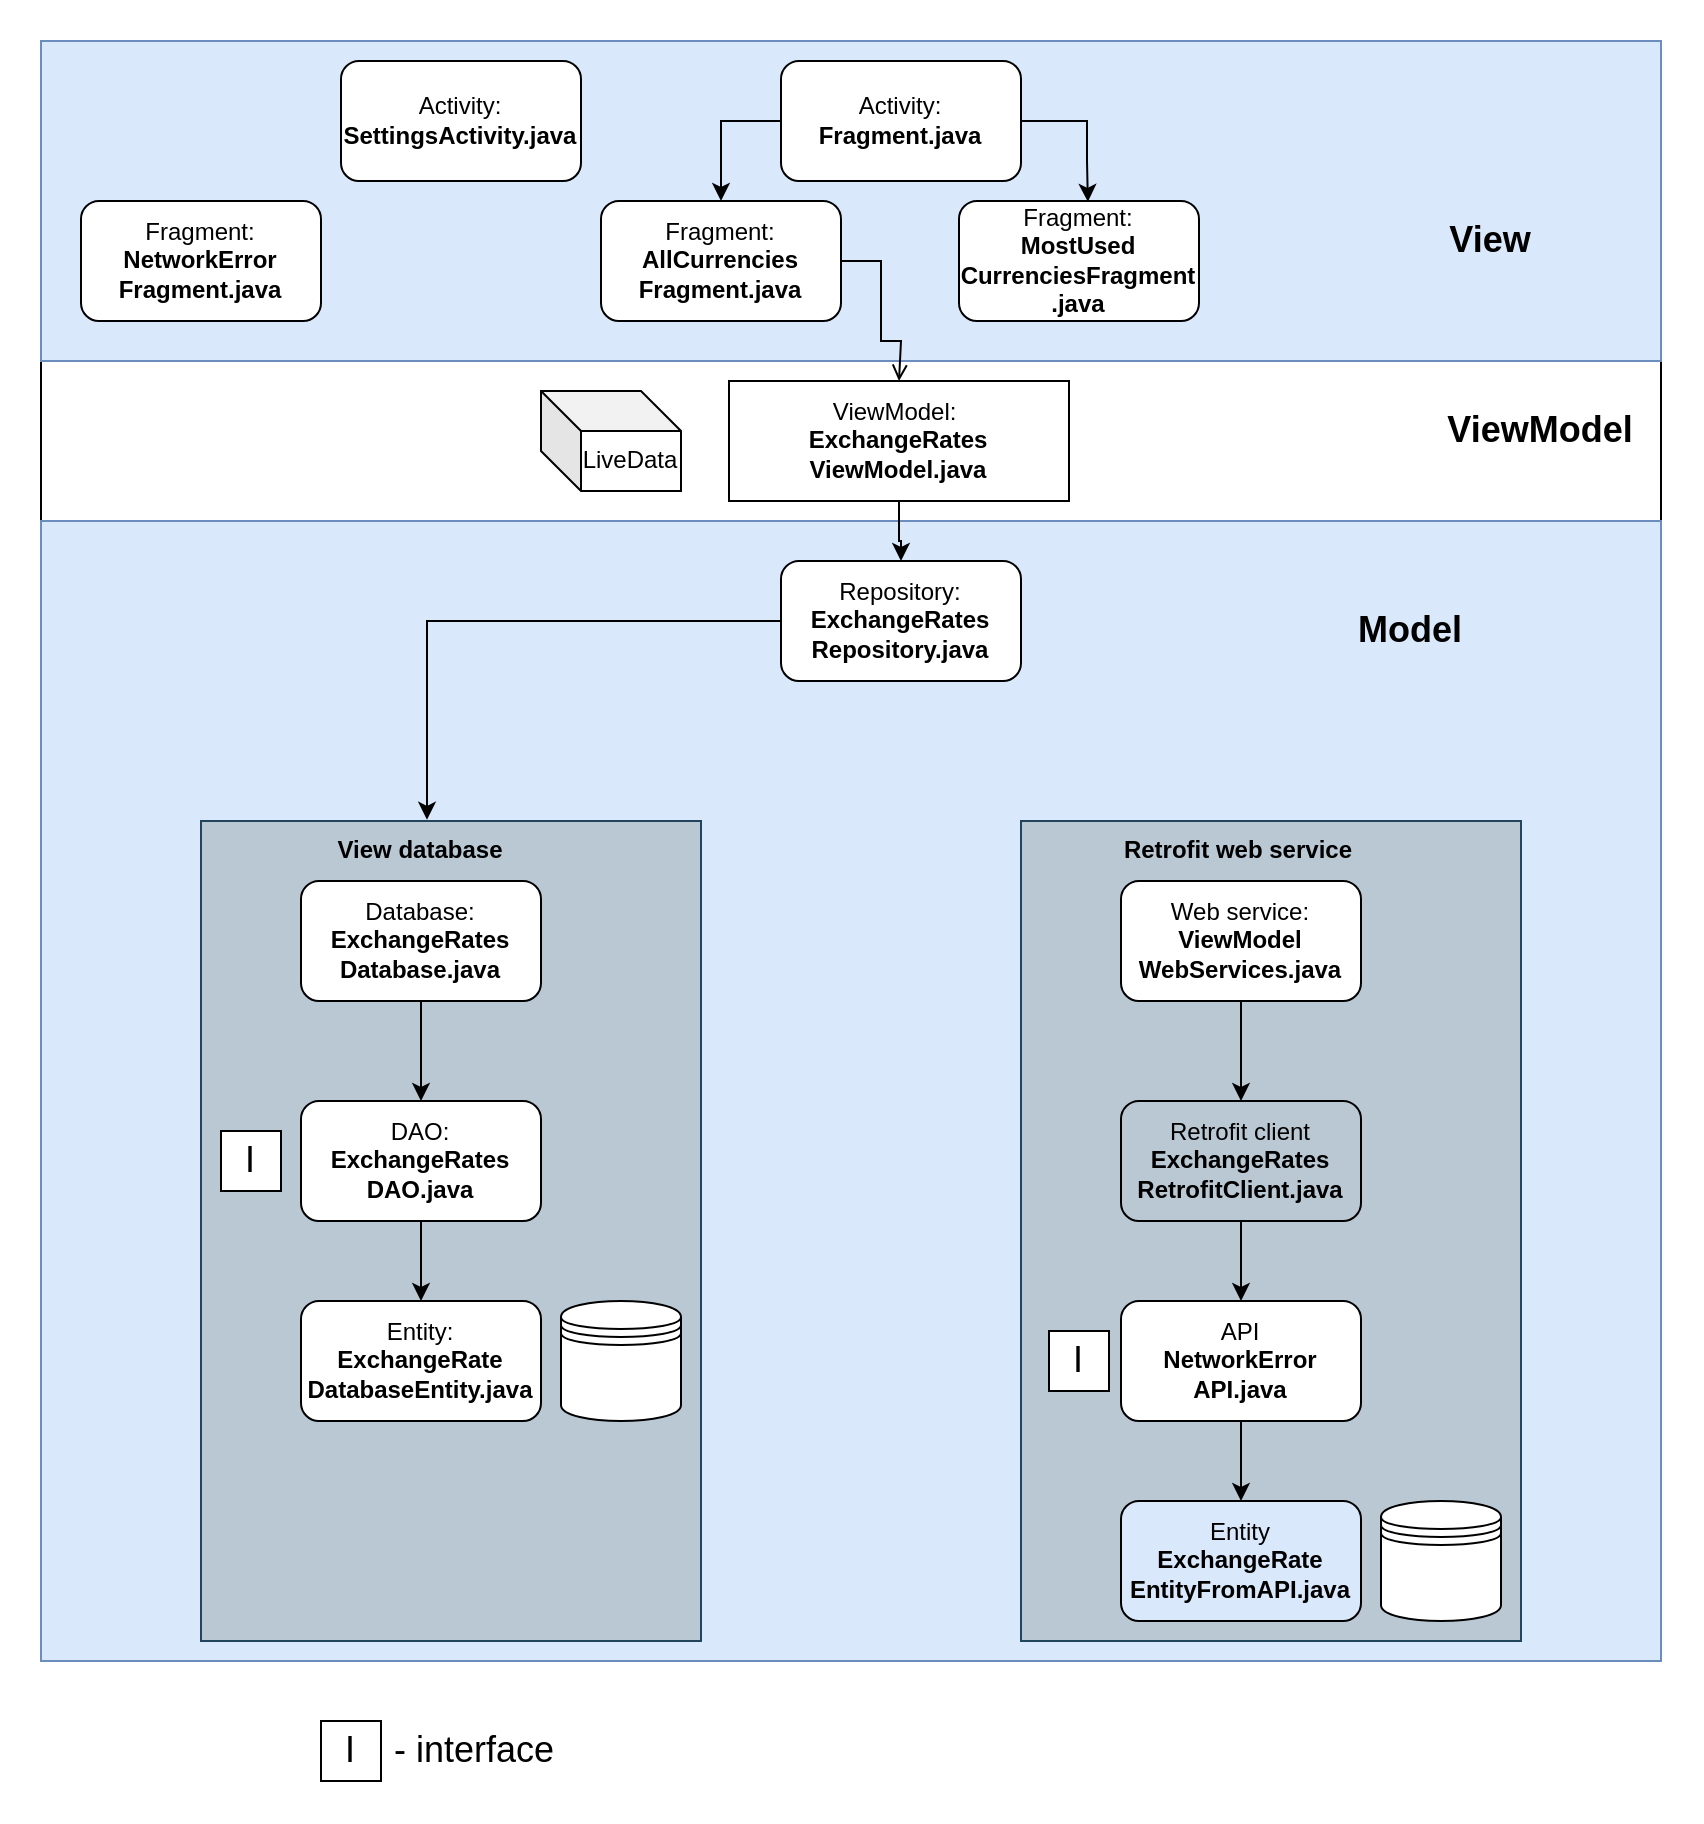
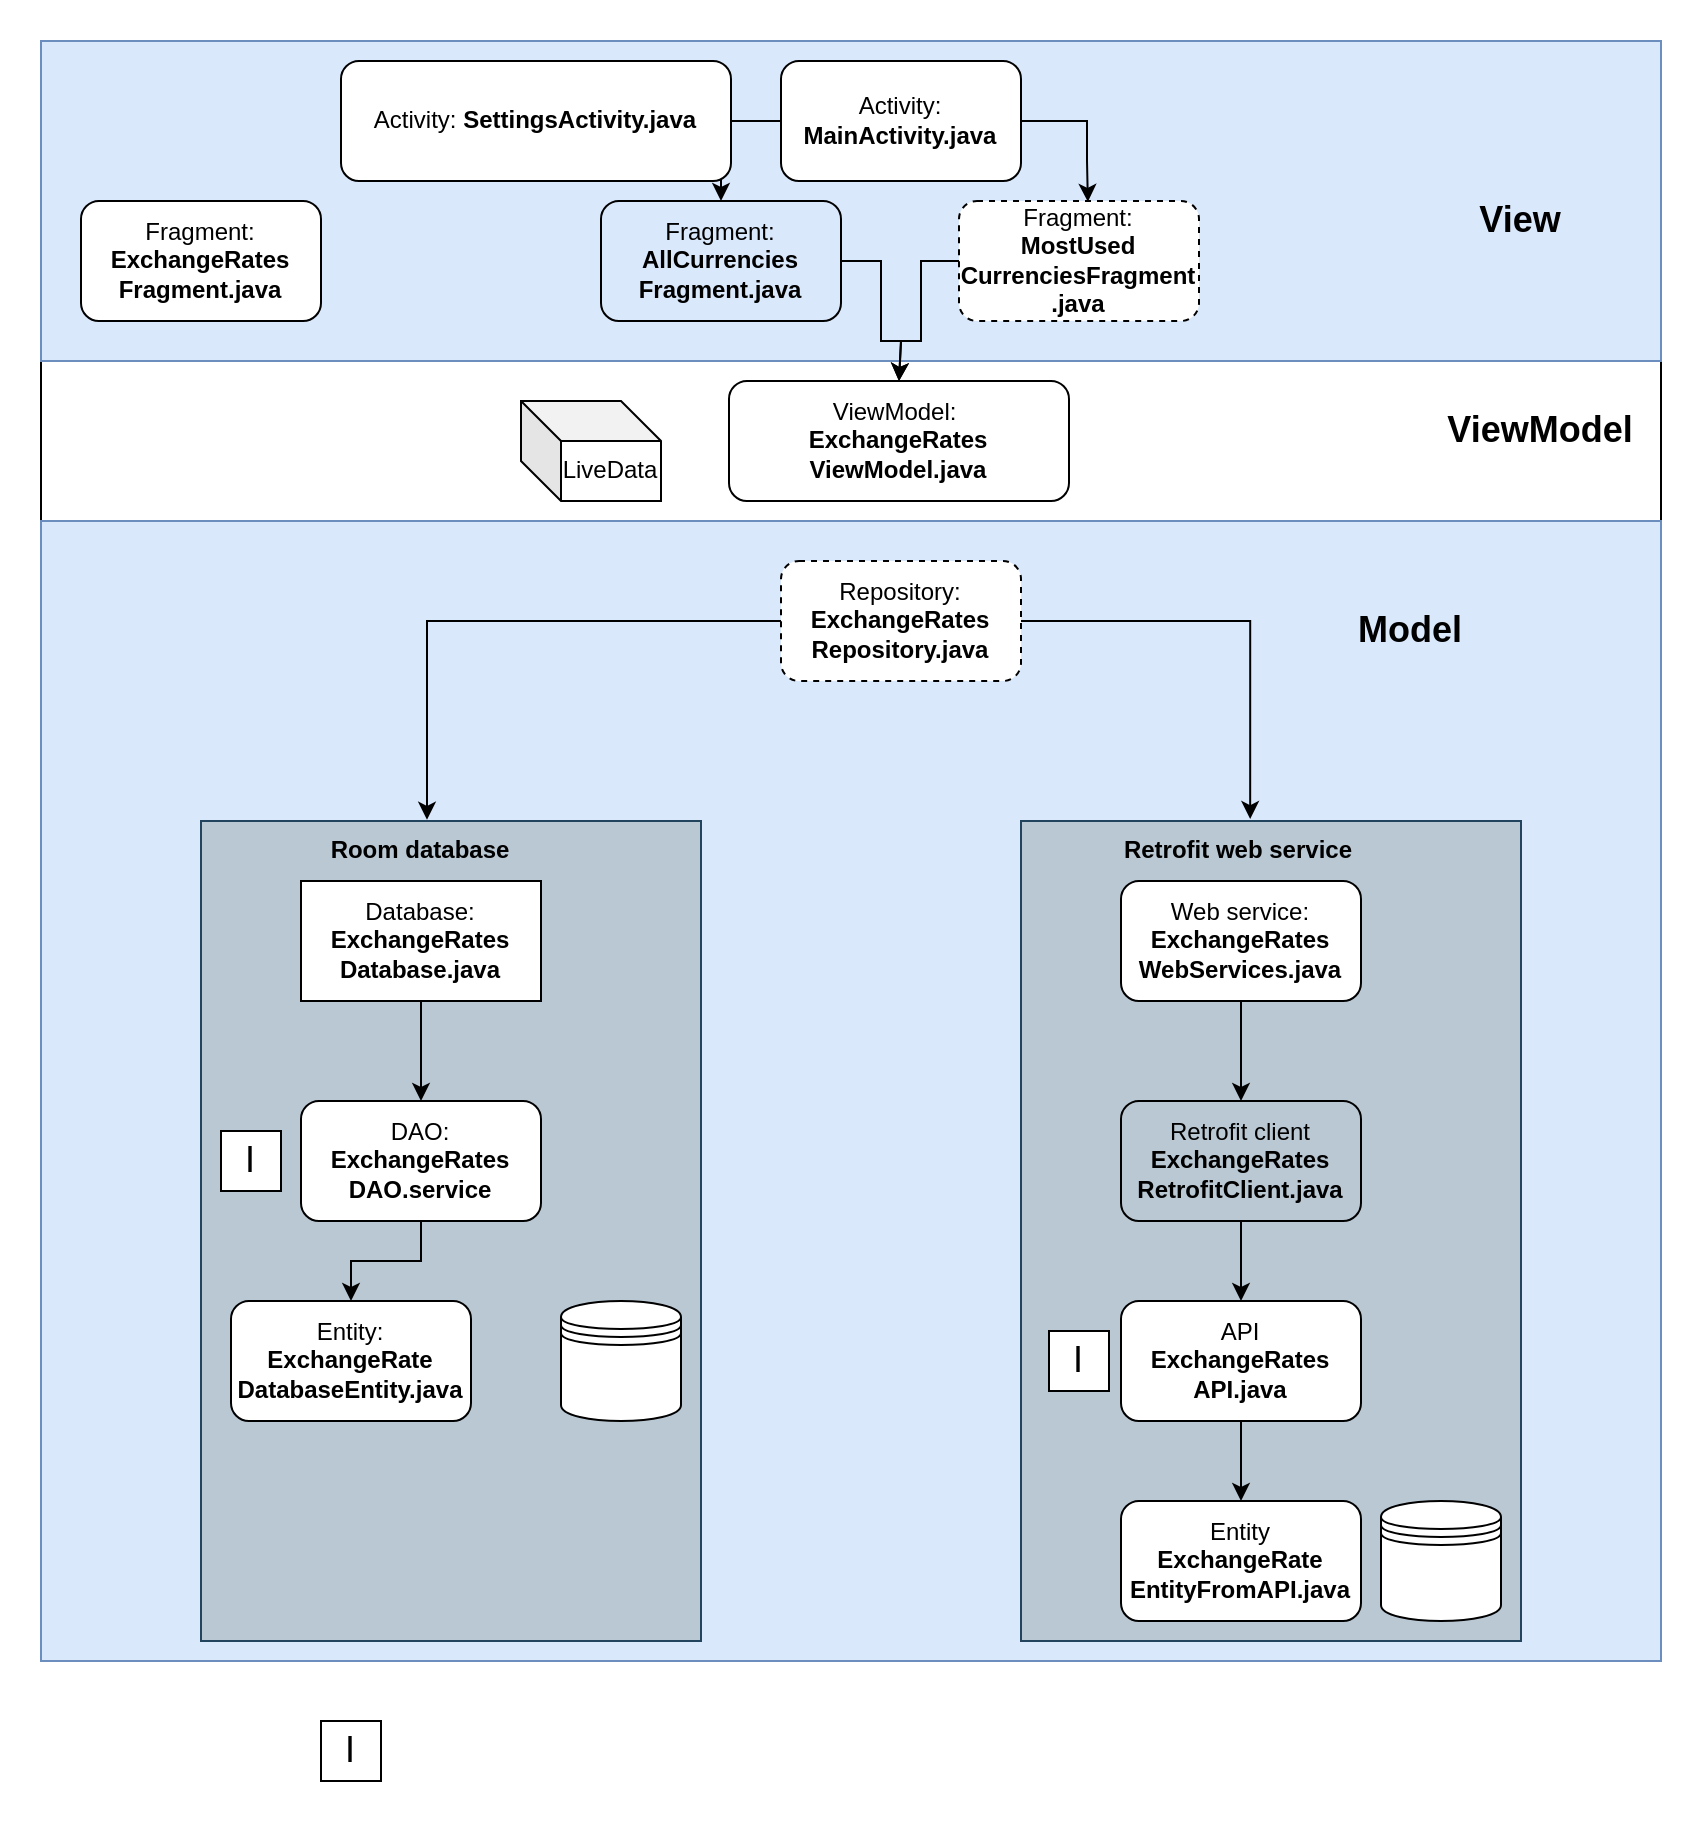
(461, 121) -> (536, 121)
(901, 121) -> (901, 121)
(1491, 241) -> (1521, 221)
(201, 261) -> (201, 261)
(721, 261) -> (721, 261)
(1079, 261) -> (1079, 261)
none -> (921, 290)
(899, 371) -> (897, 341)
(611, 441) -> (591, 451)
(899, 441) -> (899, 441)
(899, 525) -> none
(901, 621) -> (901, 621)
none -> (1228, 621)
(421, 851) -> (421, 851)
(421, 941) -> (421, 941)
(1241, 941) -> (1241, 941)
(421, 1161) -> (421, 1161)
(421, 1361) -> (351, 1361)
(1241, 1361) -> (1241, 1361)
(1241, 1561) -> (1241, 1561)
(475, 1751) -> none
